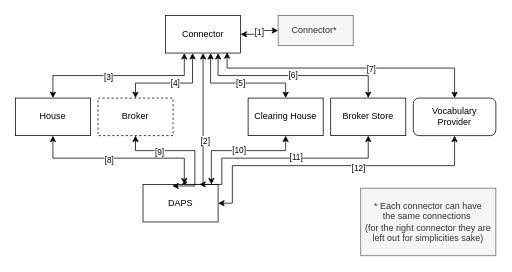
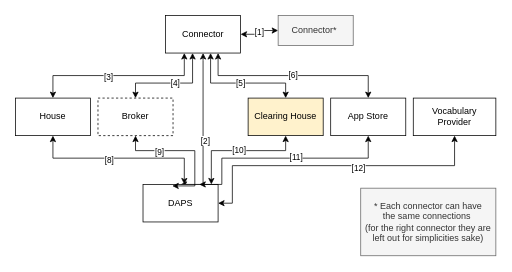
(454, 80) -> none
(285, 117) -> (285, 117)
(368, 117) -> (368, 117)
(454, 117) -> (454, 117)
